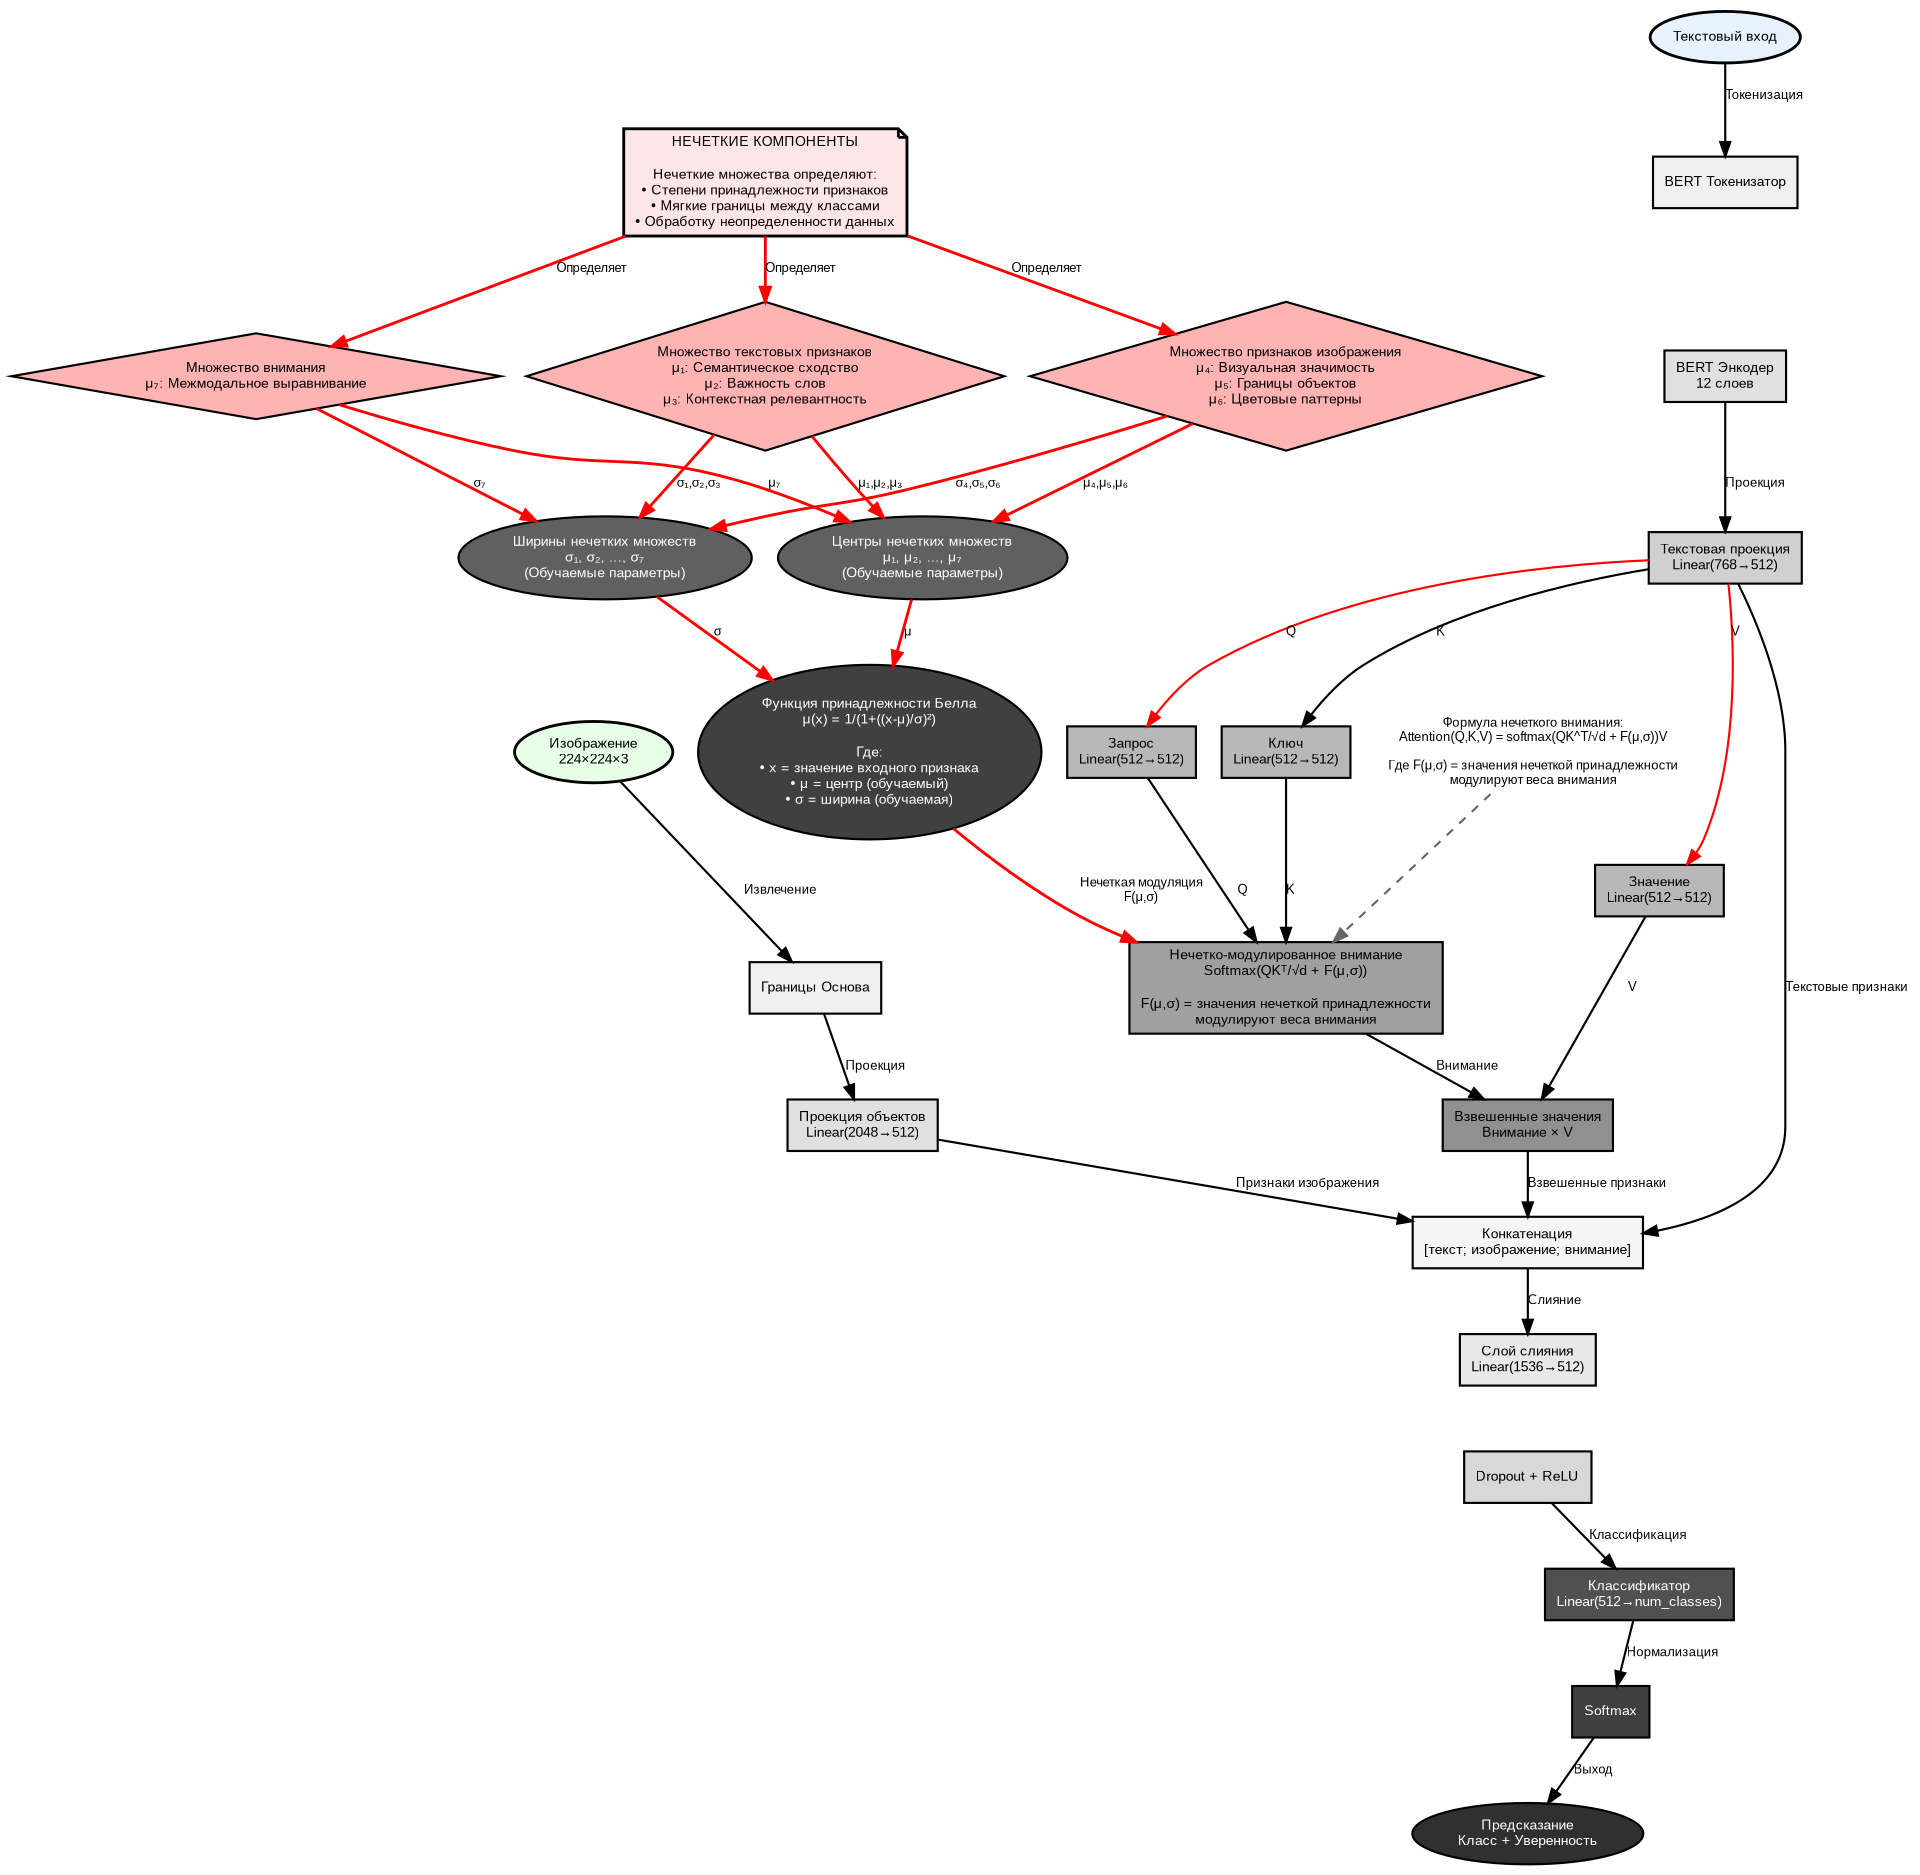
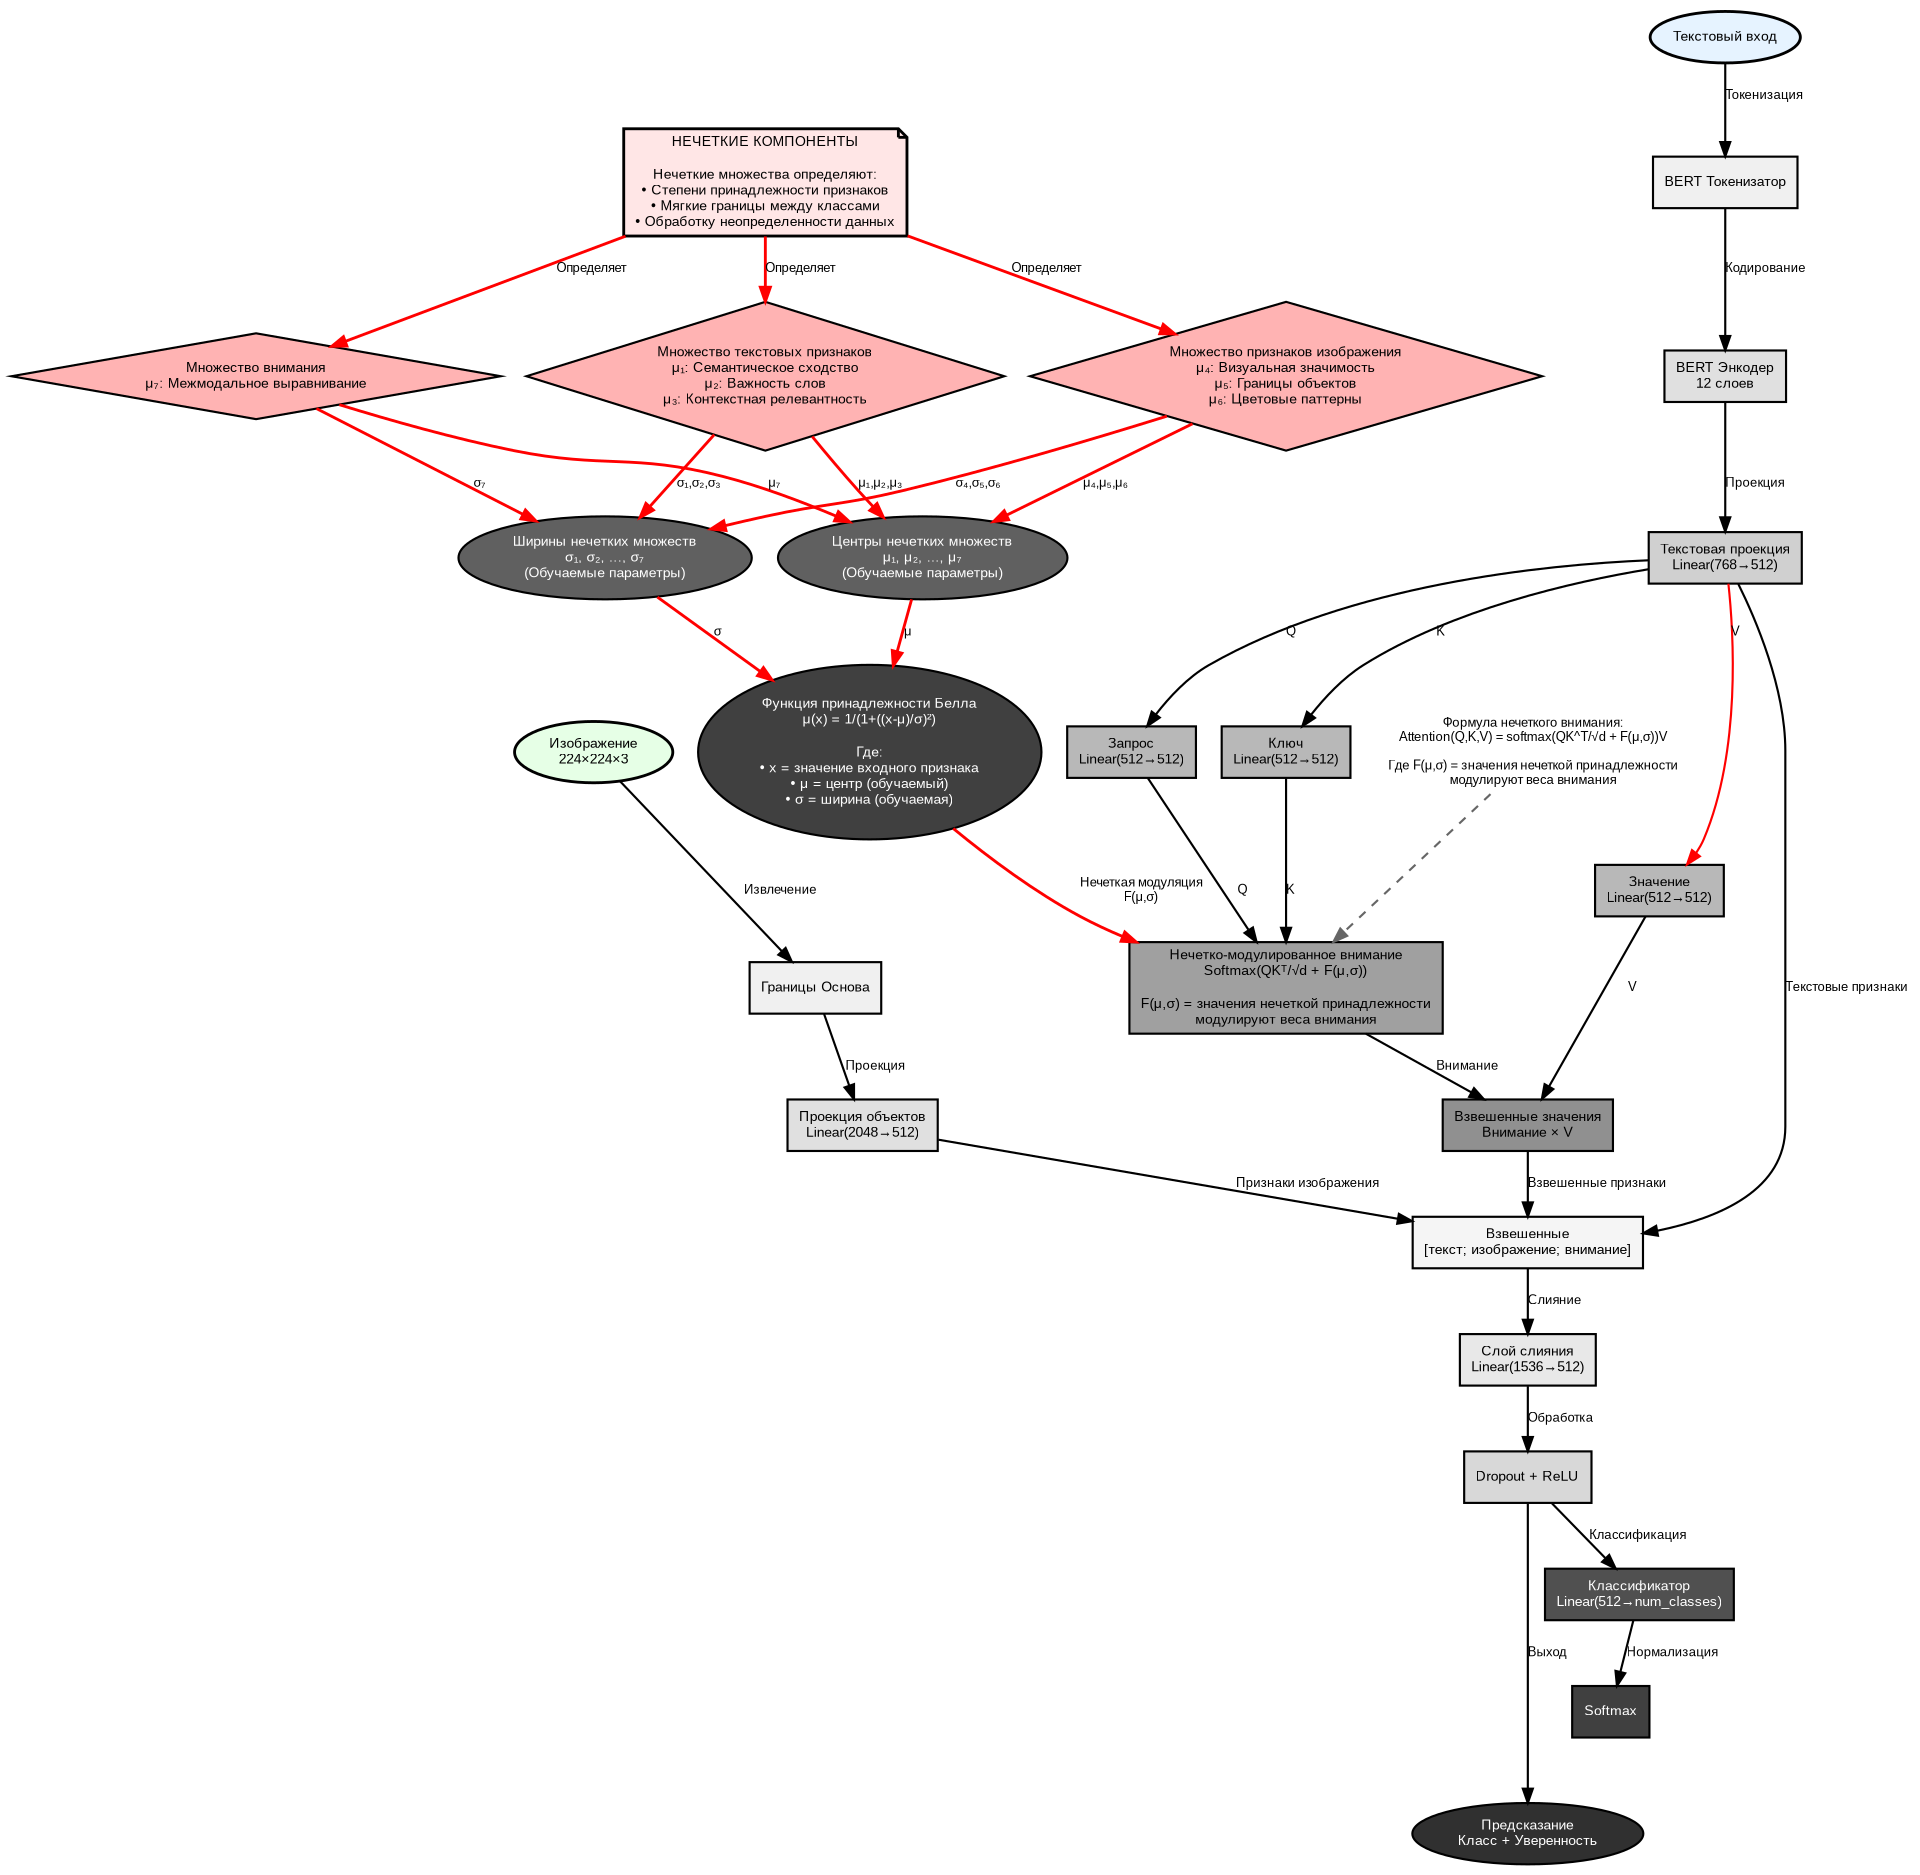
none -> (1725, 272)
(1387, 597) -> (1387, 597)
(1528, 1243) -> (1528, 1243)
none -> (1528, 1411)
(1575, 1765) -> (1528, 1646)
